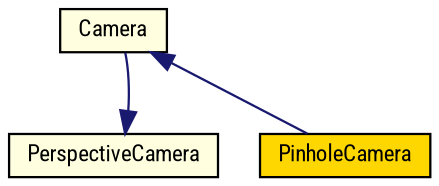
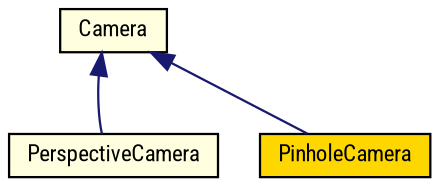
(129, 82) -> (98, 105)
